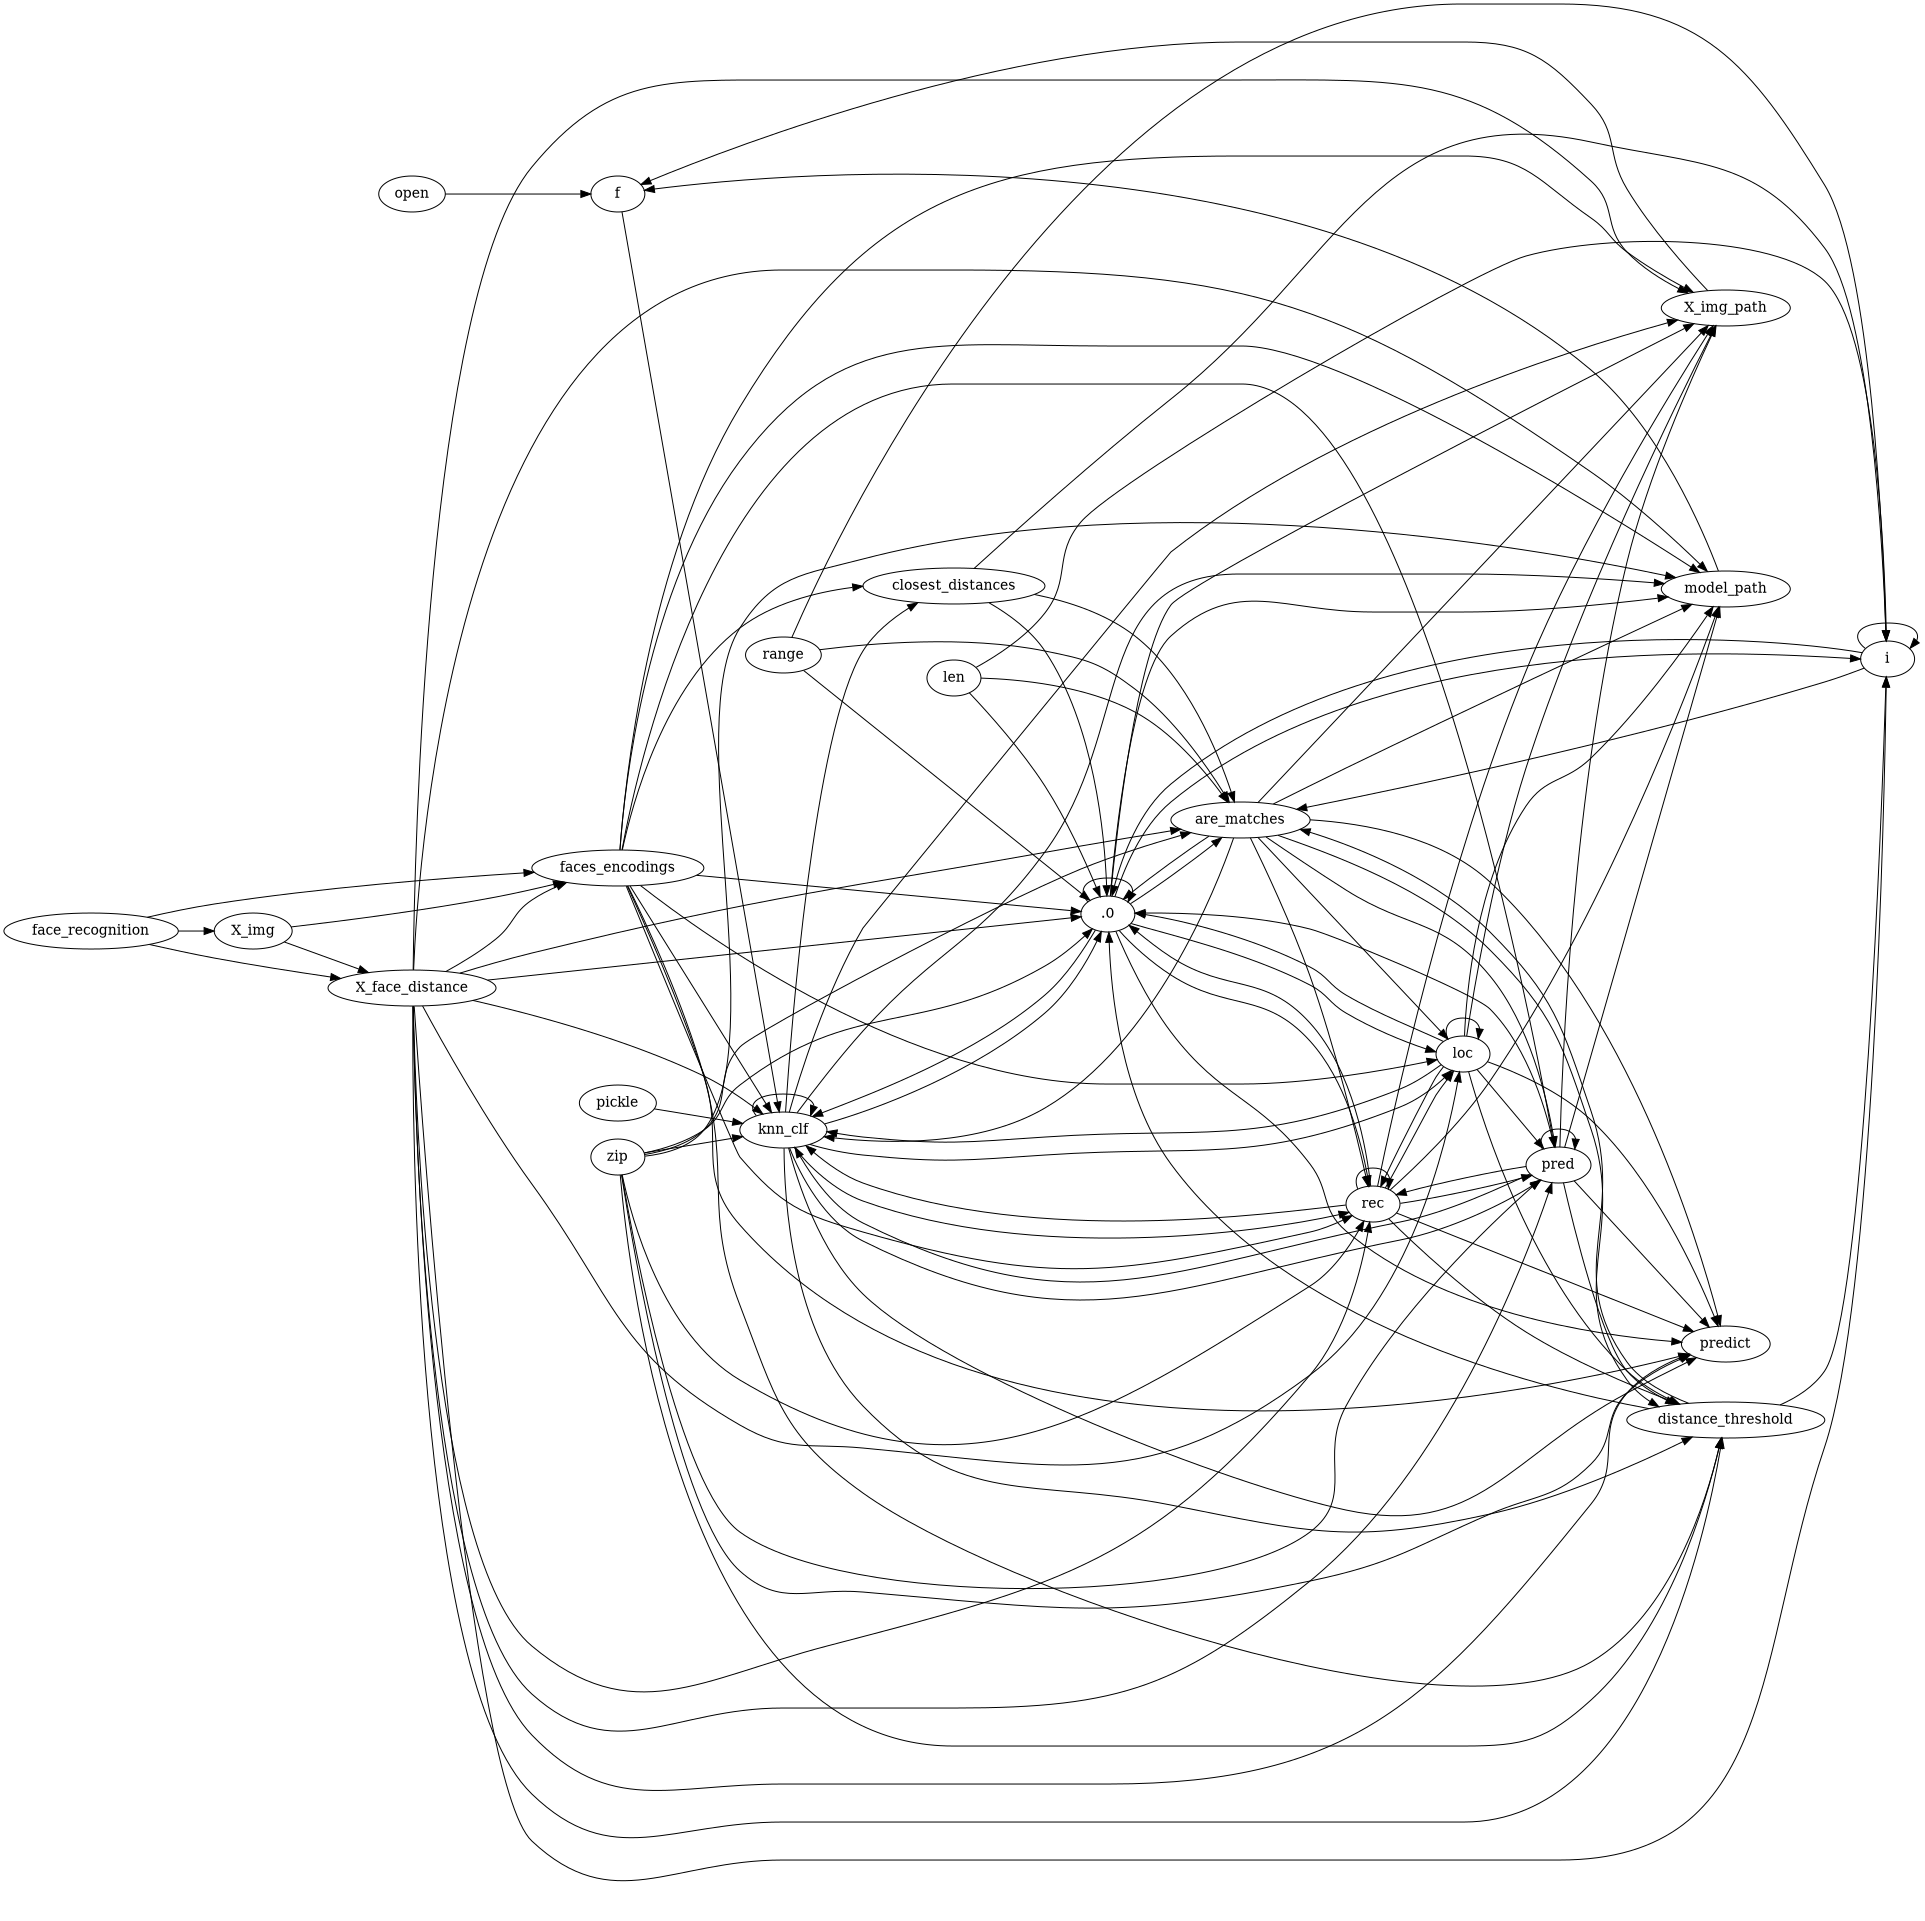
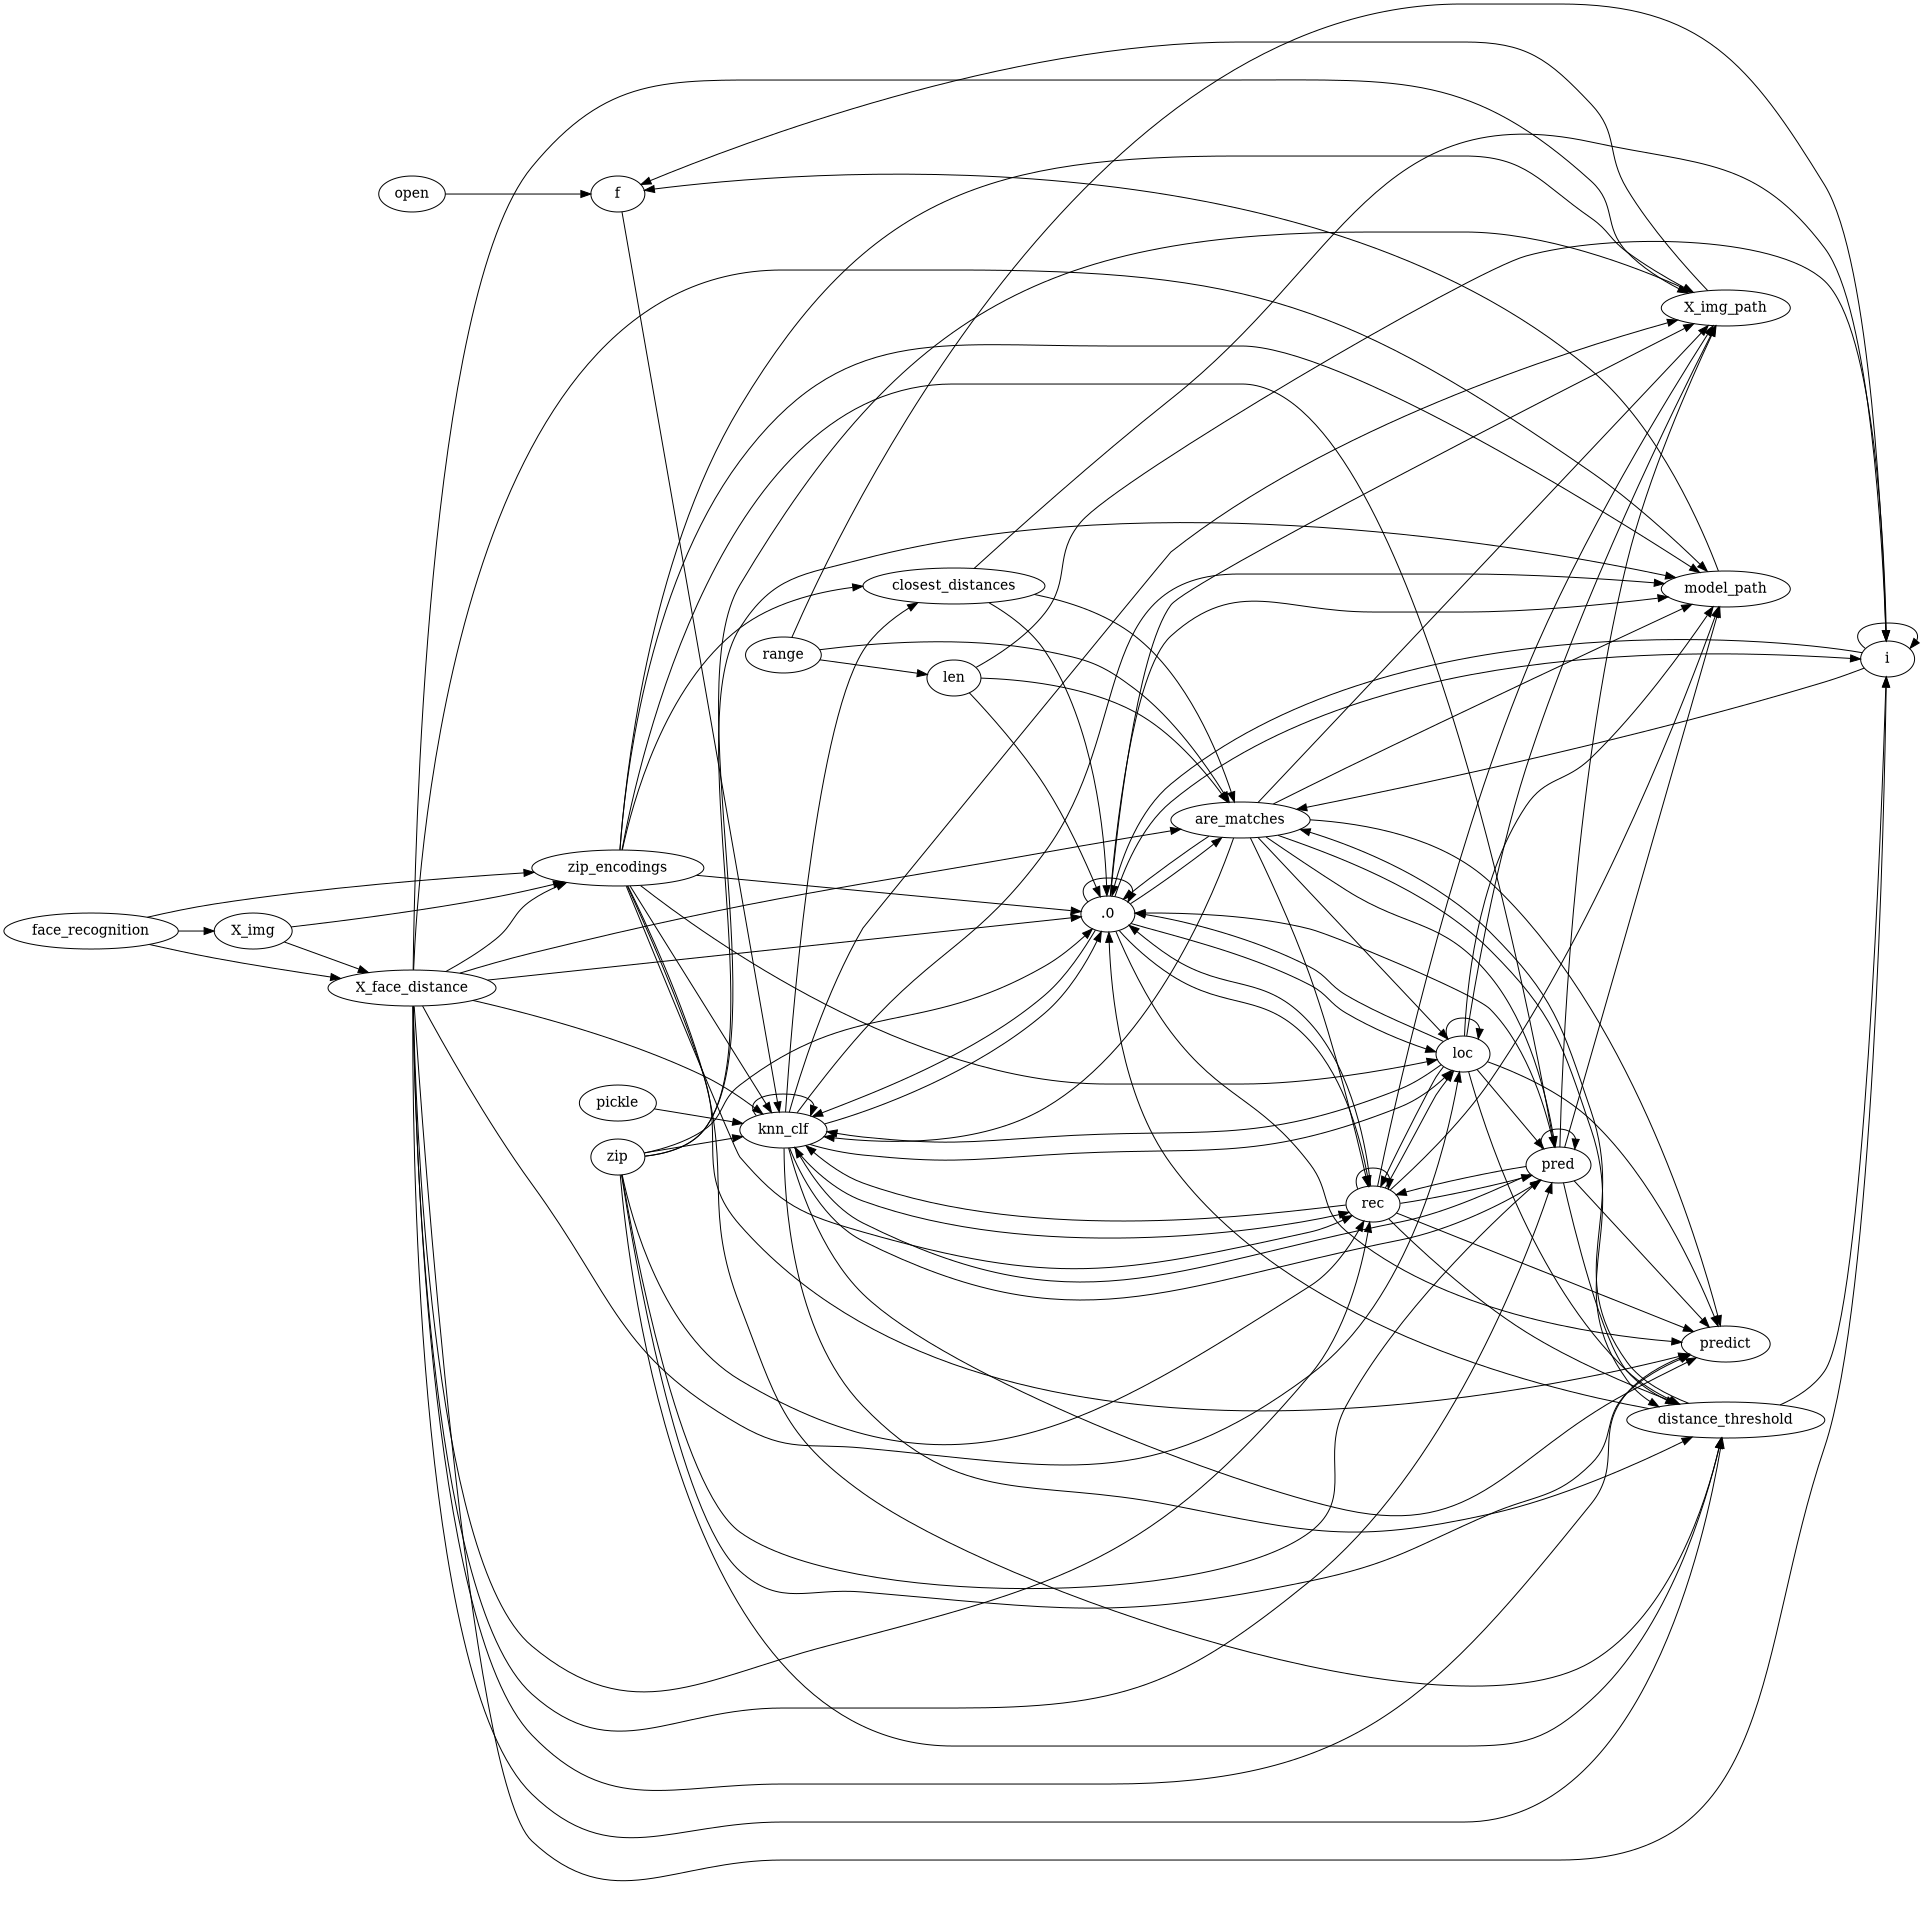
(943, 782) -> (868, 667)
(618, 868) -> (618, 868)
(885, 965) -> (851, 427)
